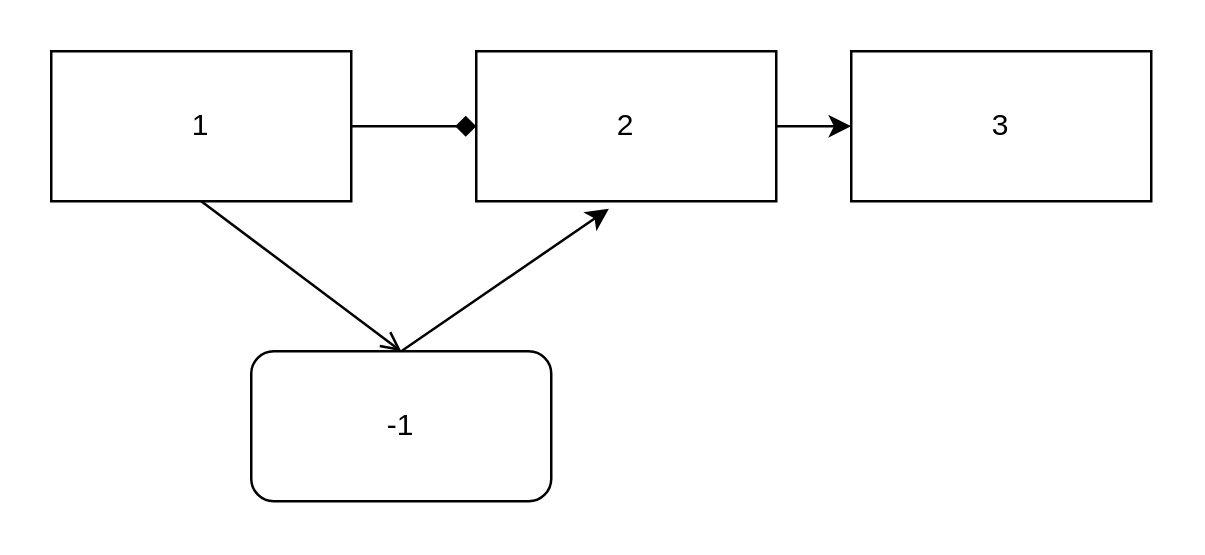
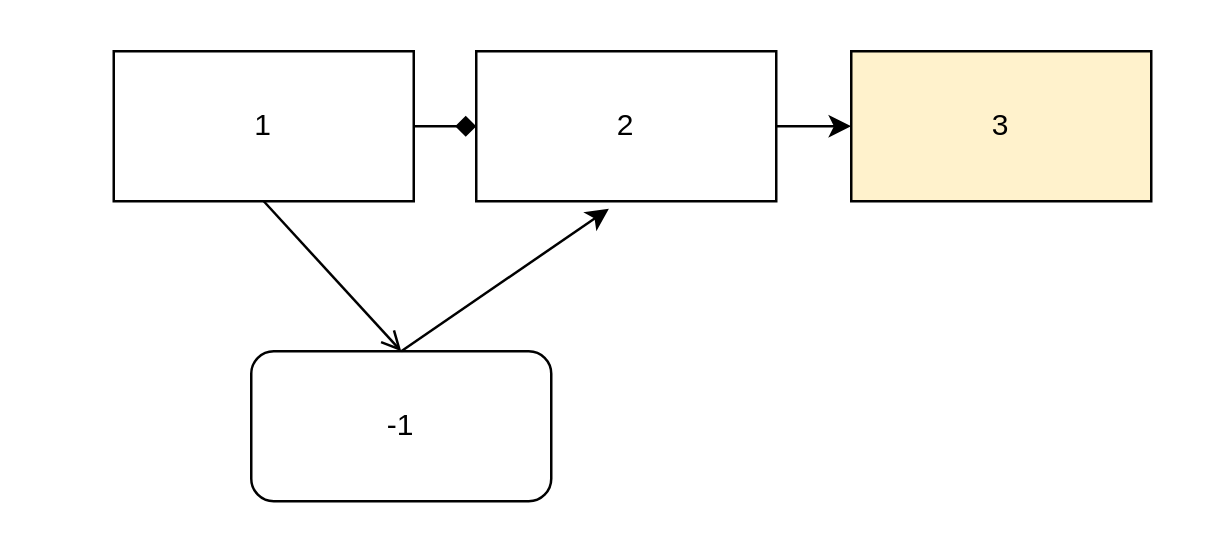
(201, 126) -> (264, 126)
(1001, 126) -> (1001, 126)
